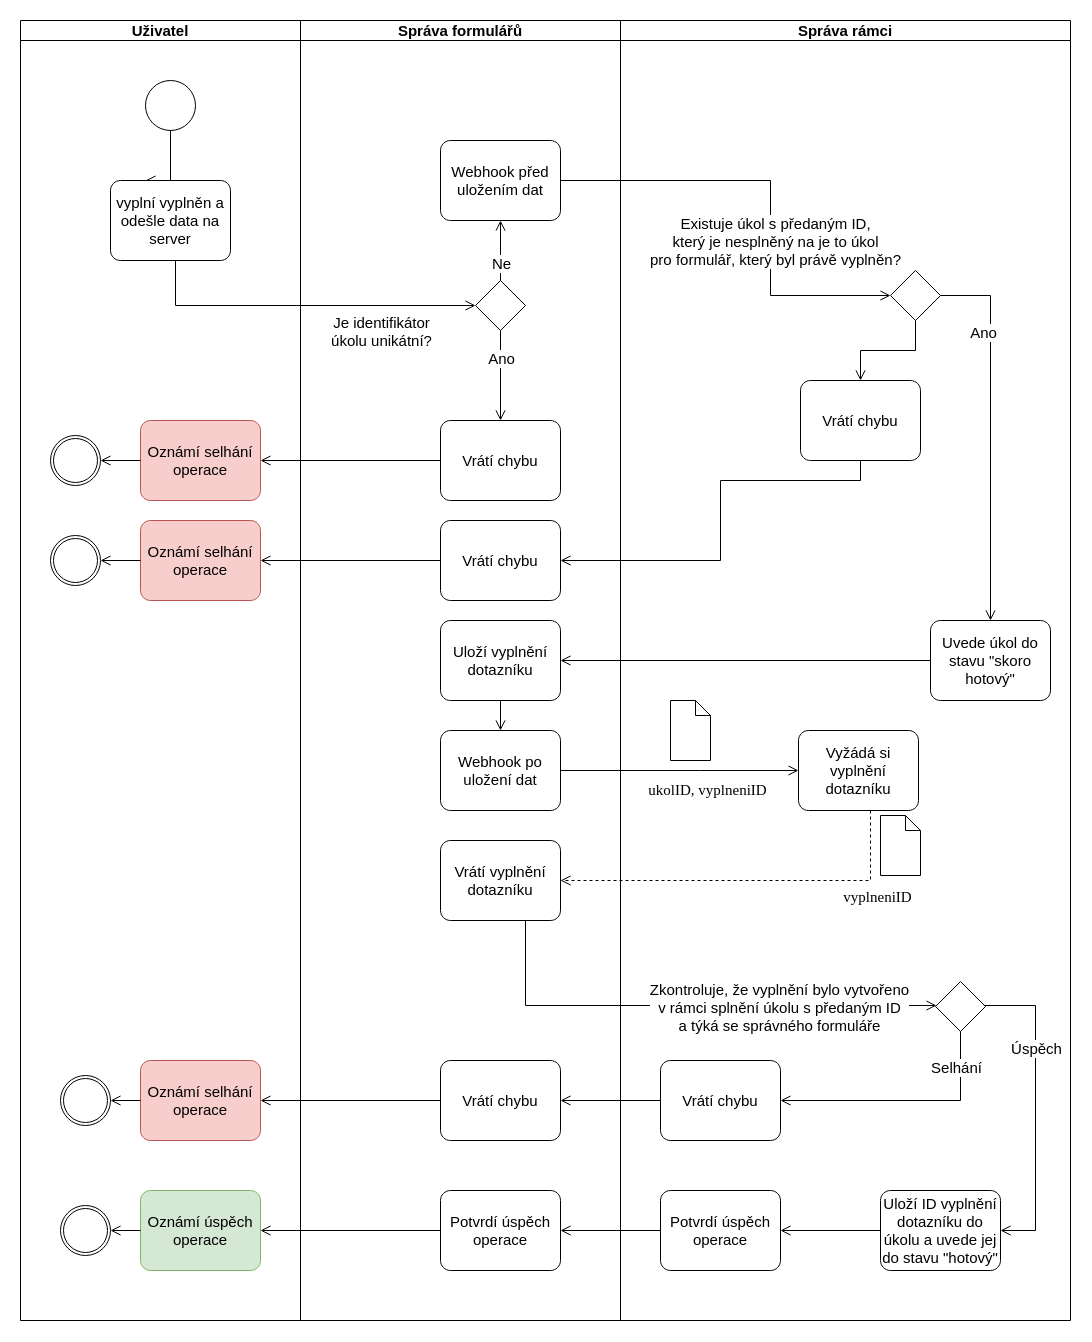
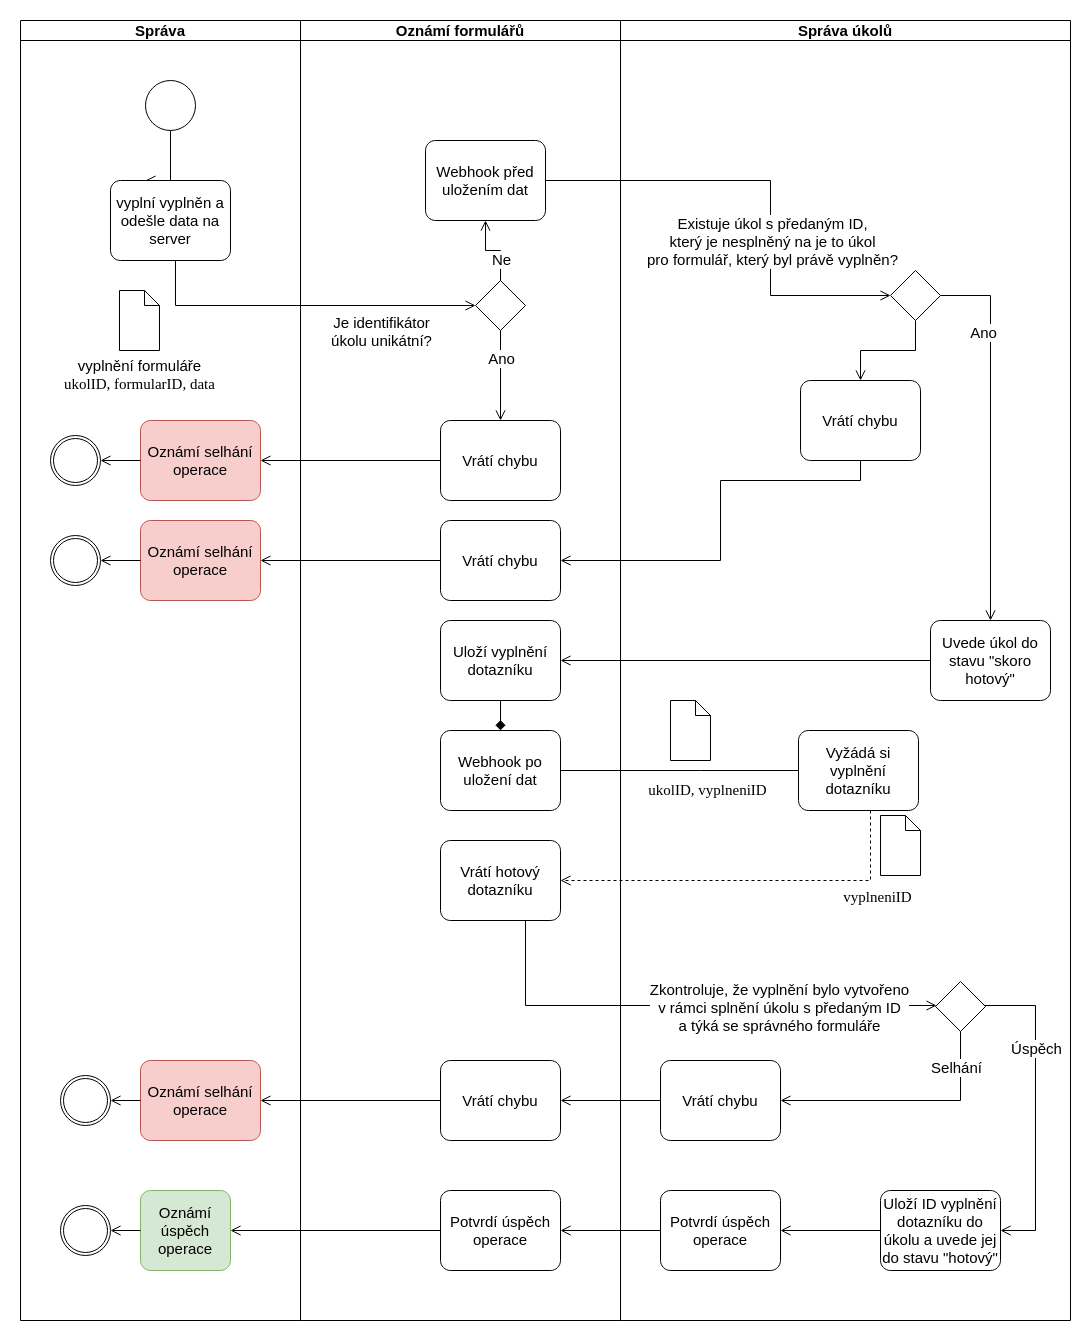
(161, 31) -> (161, 31)
(461, 31) -> (461, 31)
(846, 31) -> (846, 31)
(501, 181) -> (486, 181)
none -> (140, 321)
(501, 723) -> (501, 720)
(793, 771) -> (793, 771)
(501, 881) -> (501, 881)
(201, 1231) -> (186, 1231)
